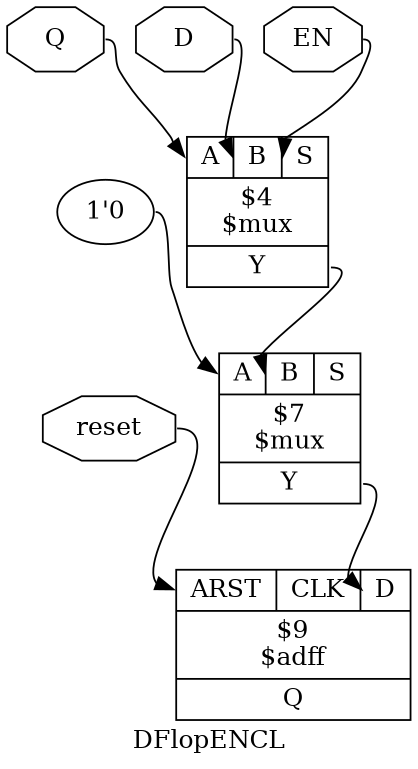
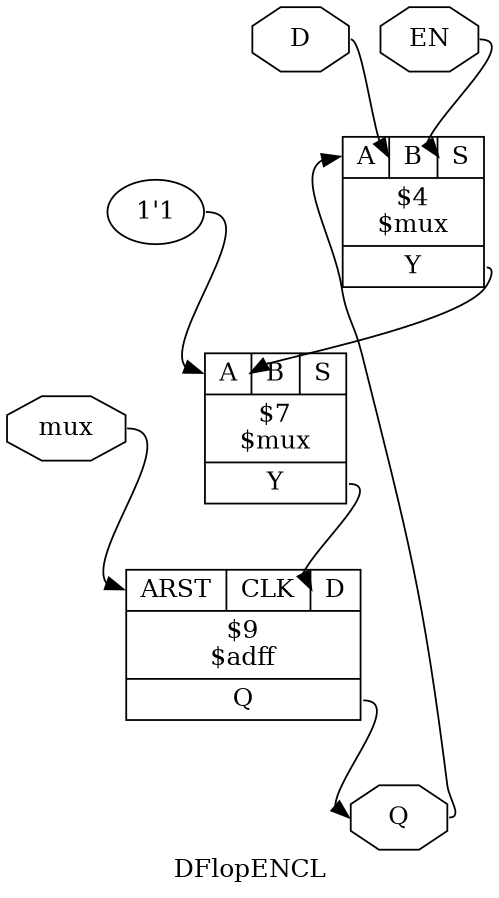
(106, 212) -> (156, 212)
(109, 428) -> (66, 428)
none -> (361, 750)
